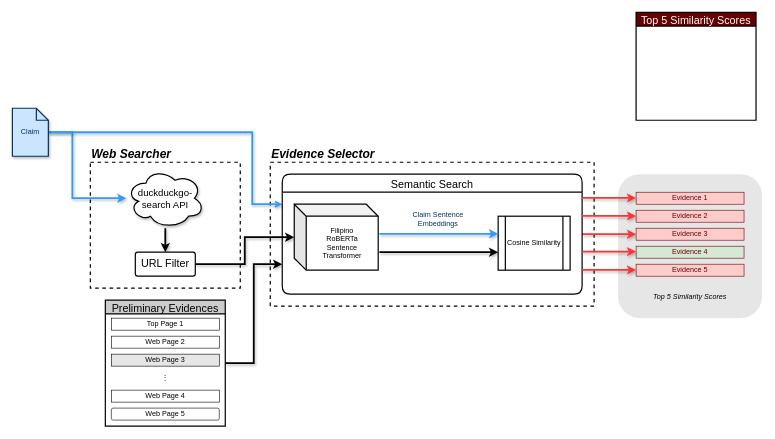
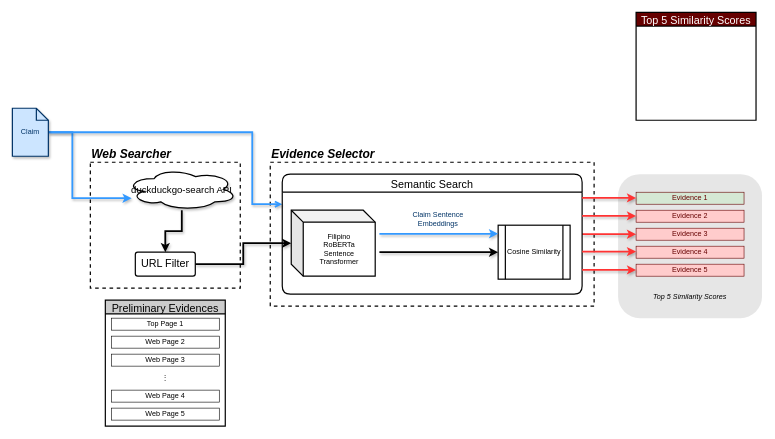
(165, 198) -> (182, 189)
(690, 198) -> (690, 198)
(336, 237) -> (333, 243)
(534, 243) -> (534, 252)
(690, 252) -> (690, 252)
(254, 316) -> none
(165, 360) -> (165, 360)
(165, 414) -> (165, 414)
